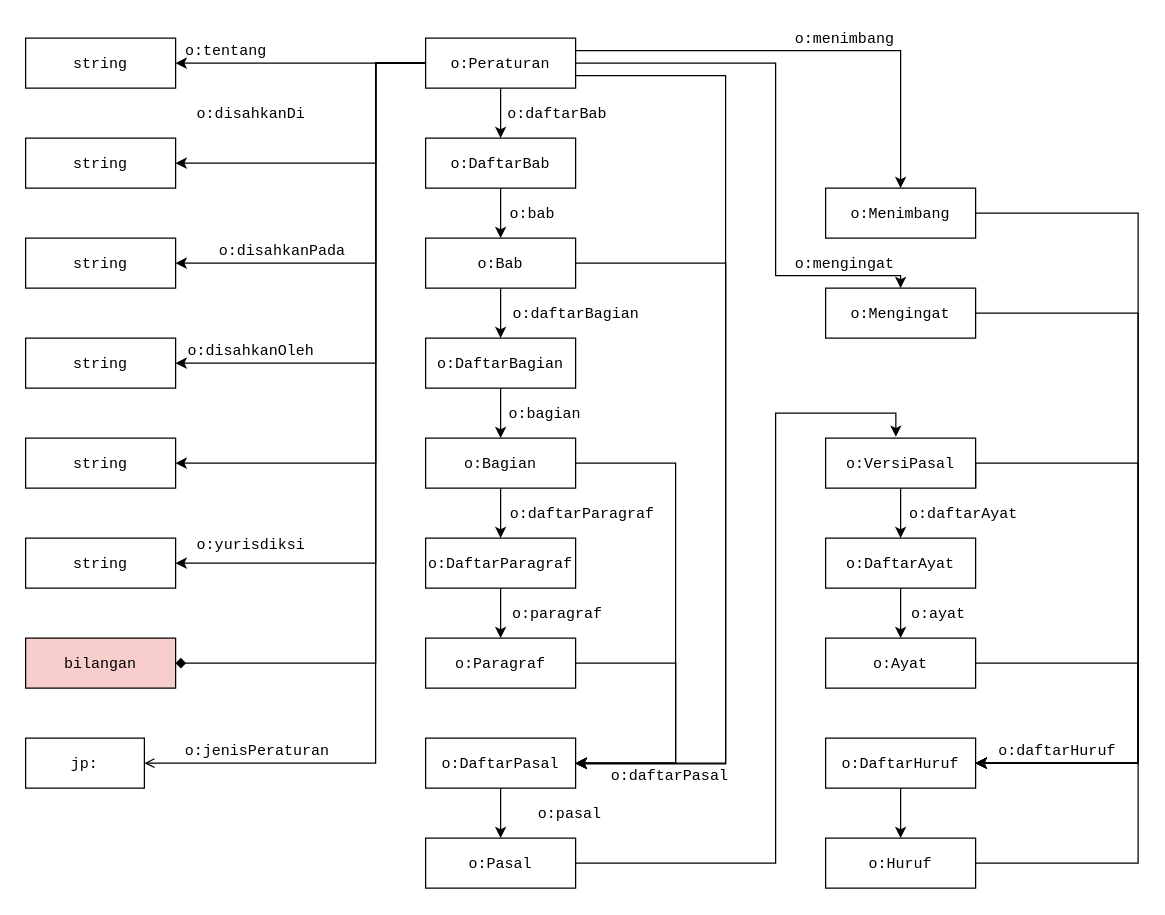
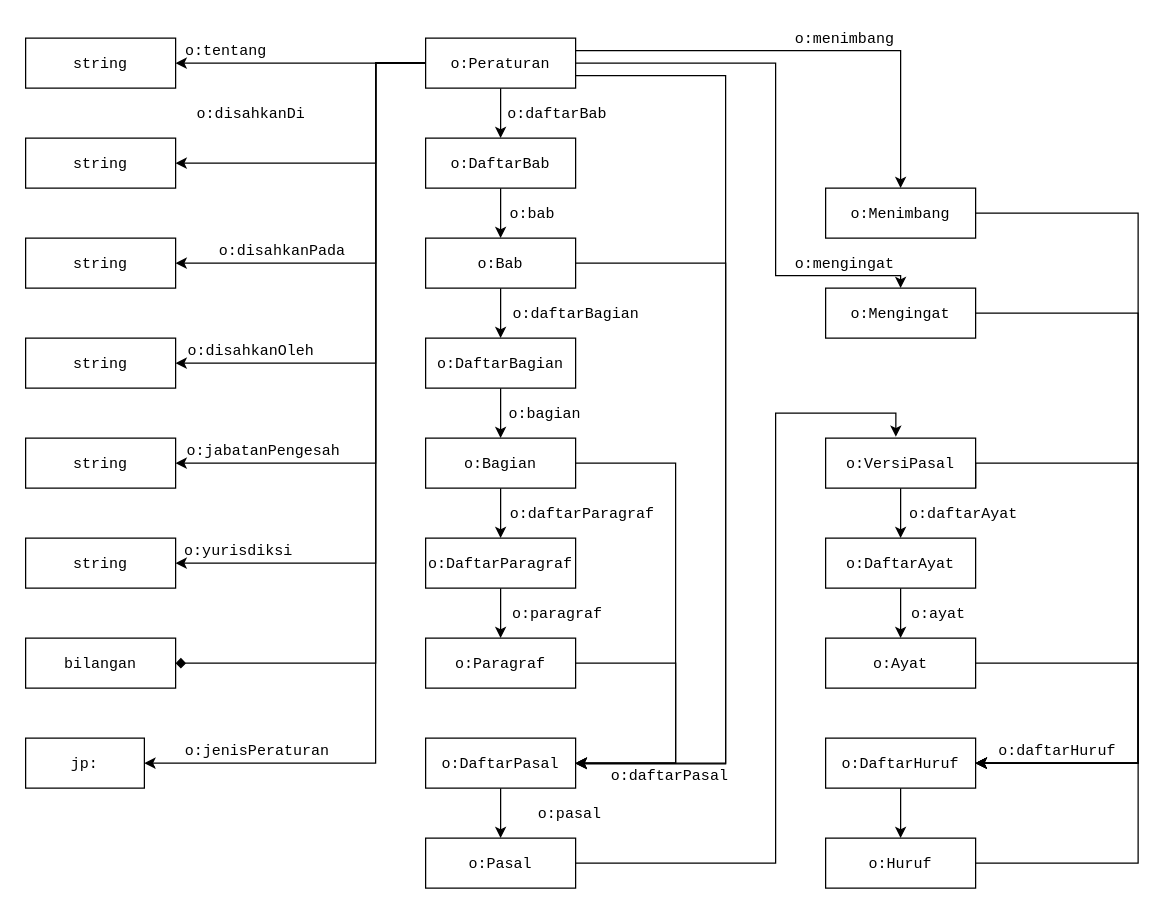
none -> (263, 451)
(251, 544) -> (238, 551)
(101, 663) -> (101, 663)
(152, 763) -> (154, 763)
